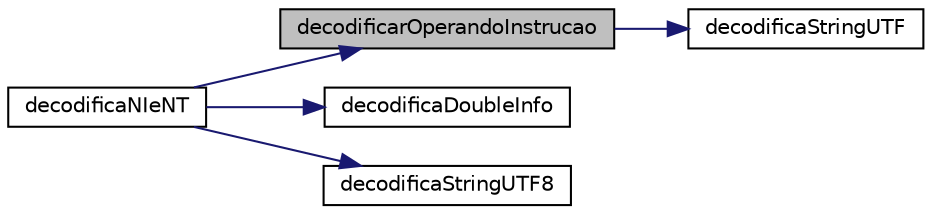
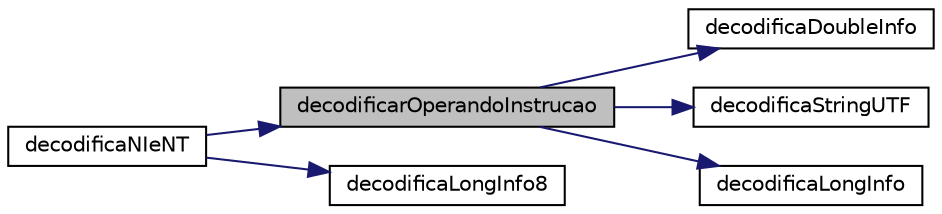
(255, 107) -> (619, 70)
(447, 186) -> (447, 186)
none -> (811, 186)
